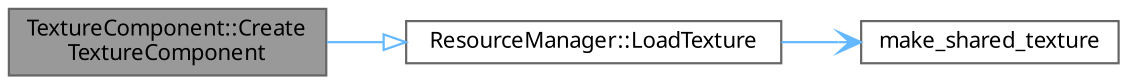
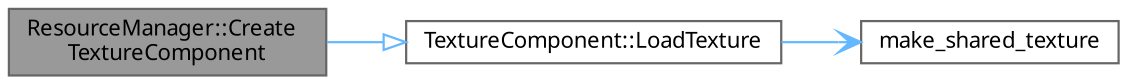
(168, 42) -> (168, 42)
(594, 42) -> (594, 42)
